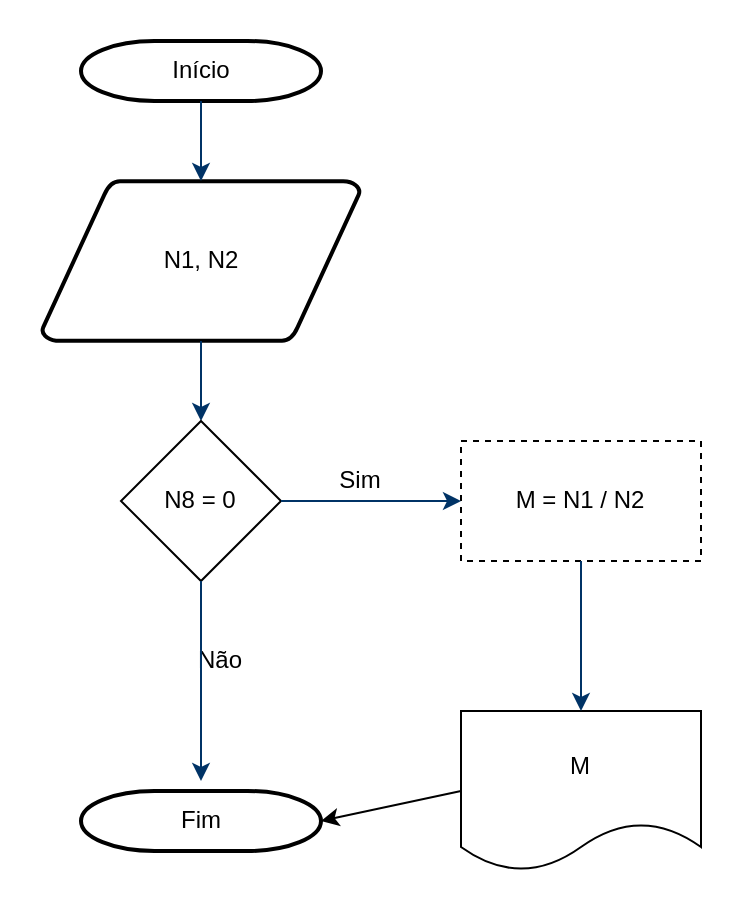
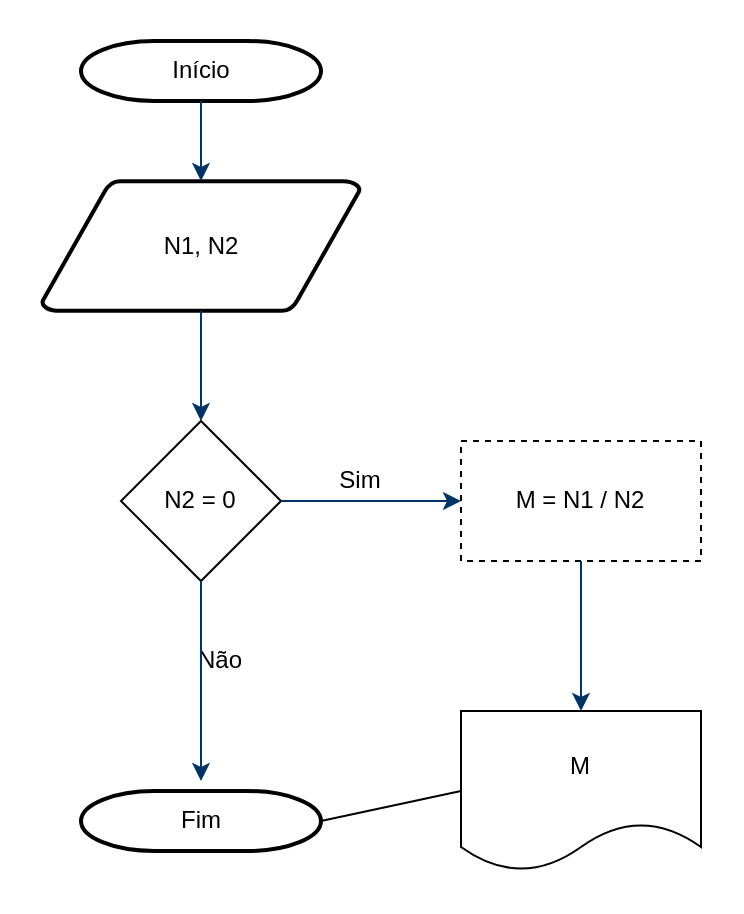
(201, 261) -> (201, 246)
(201, 501) -> (201, 501)
(335, 818) -> (330, 819)
